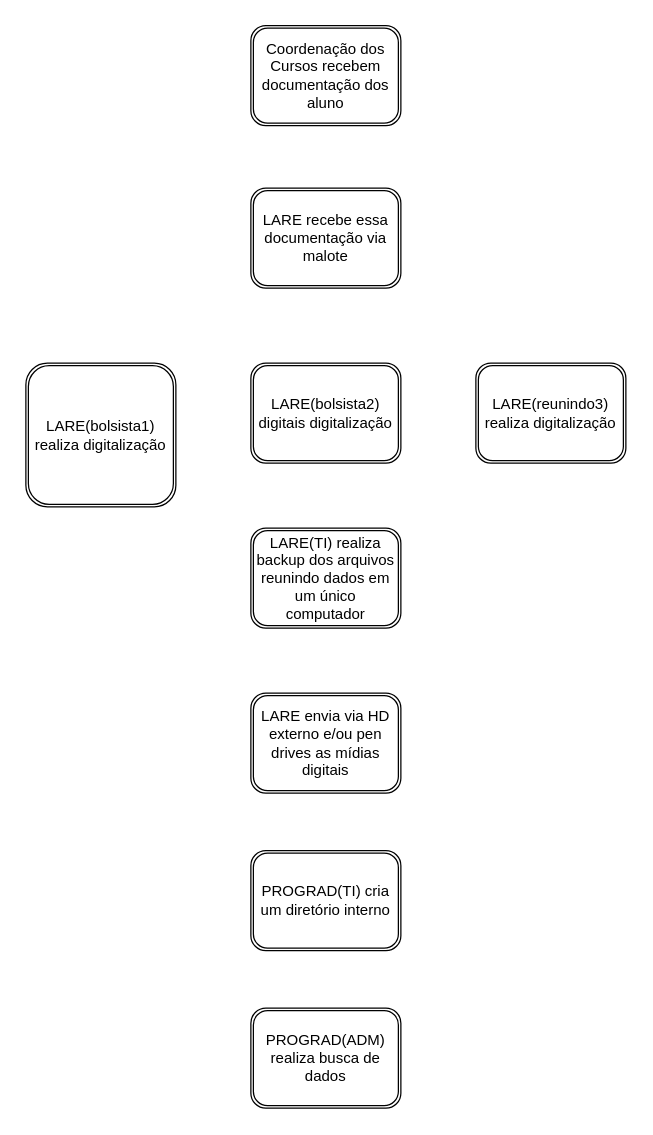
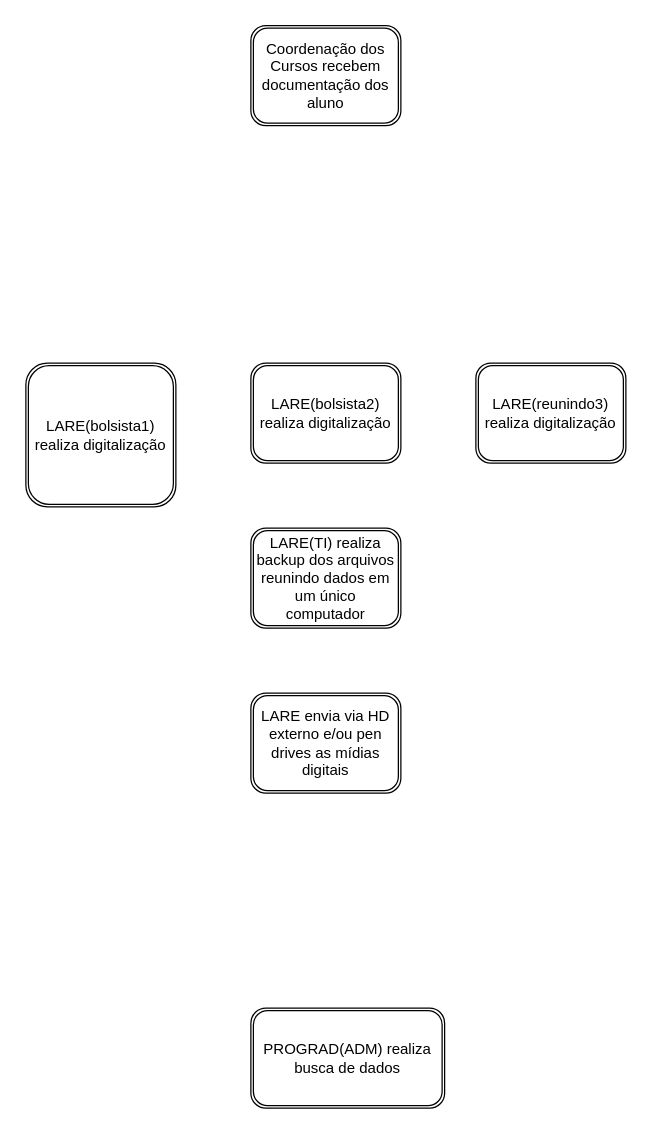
(326, 238) -> none
(326, 413) -> (326, 413)
(326, 901) -> none
(326, 1058) -> (348, 1058)
